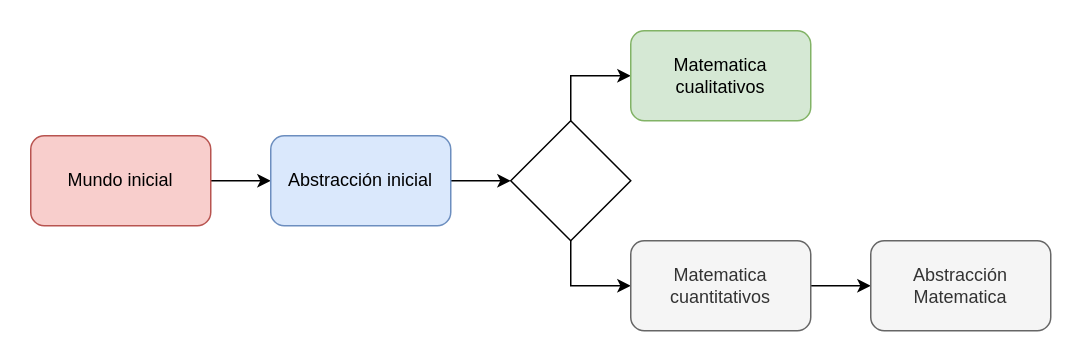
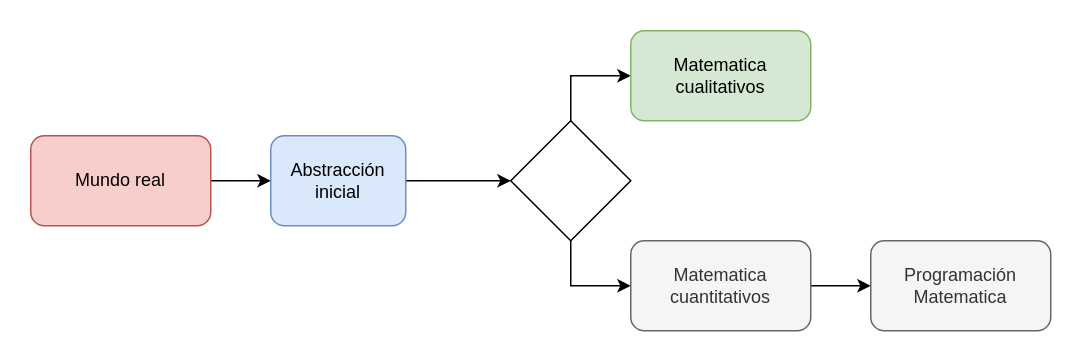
(121, 181) -> (121, 181)
(361, 181) -> (338, 181)
(961, 286) -> (961, 286)
